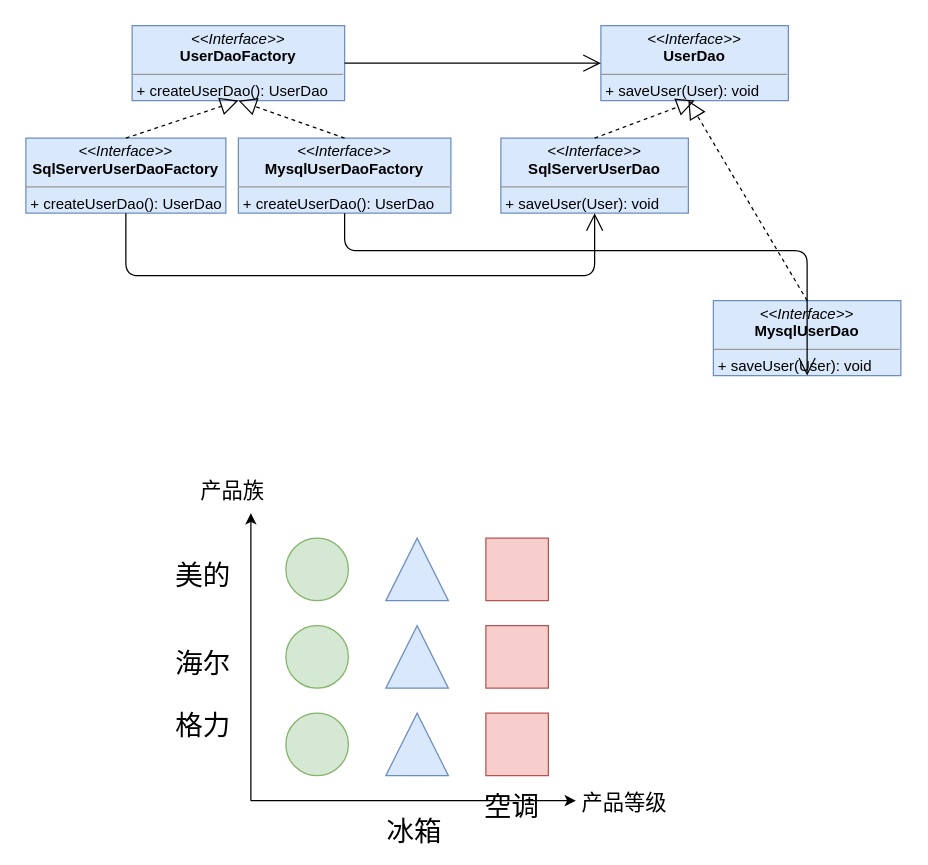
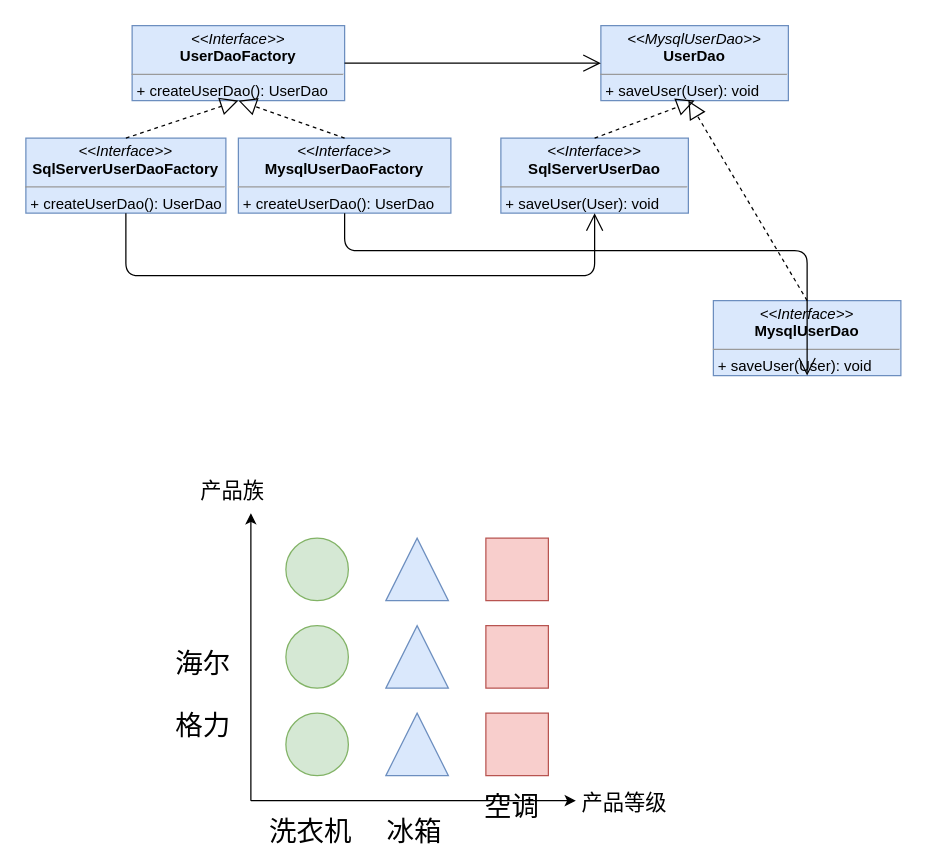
(685, 53) -> (685, 53)
(211, 569) -> none
none -> (317, 826)
